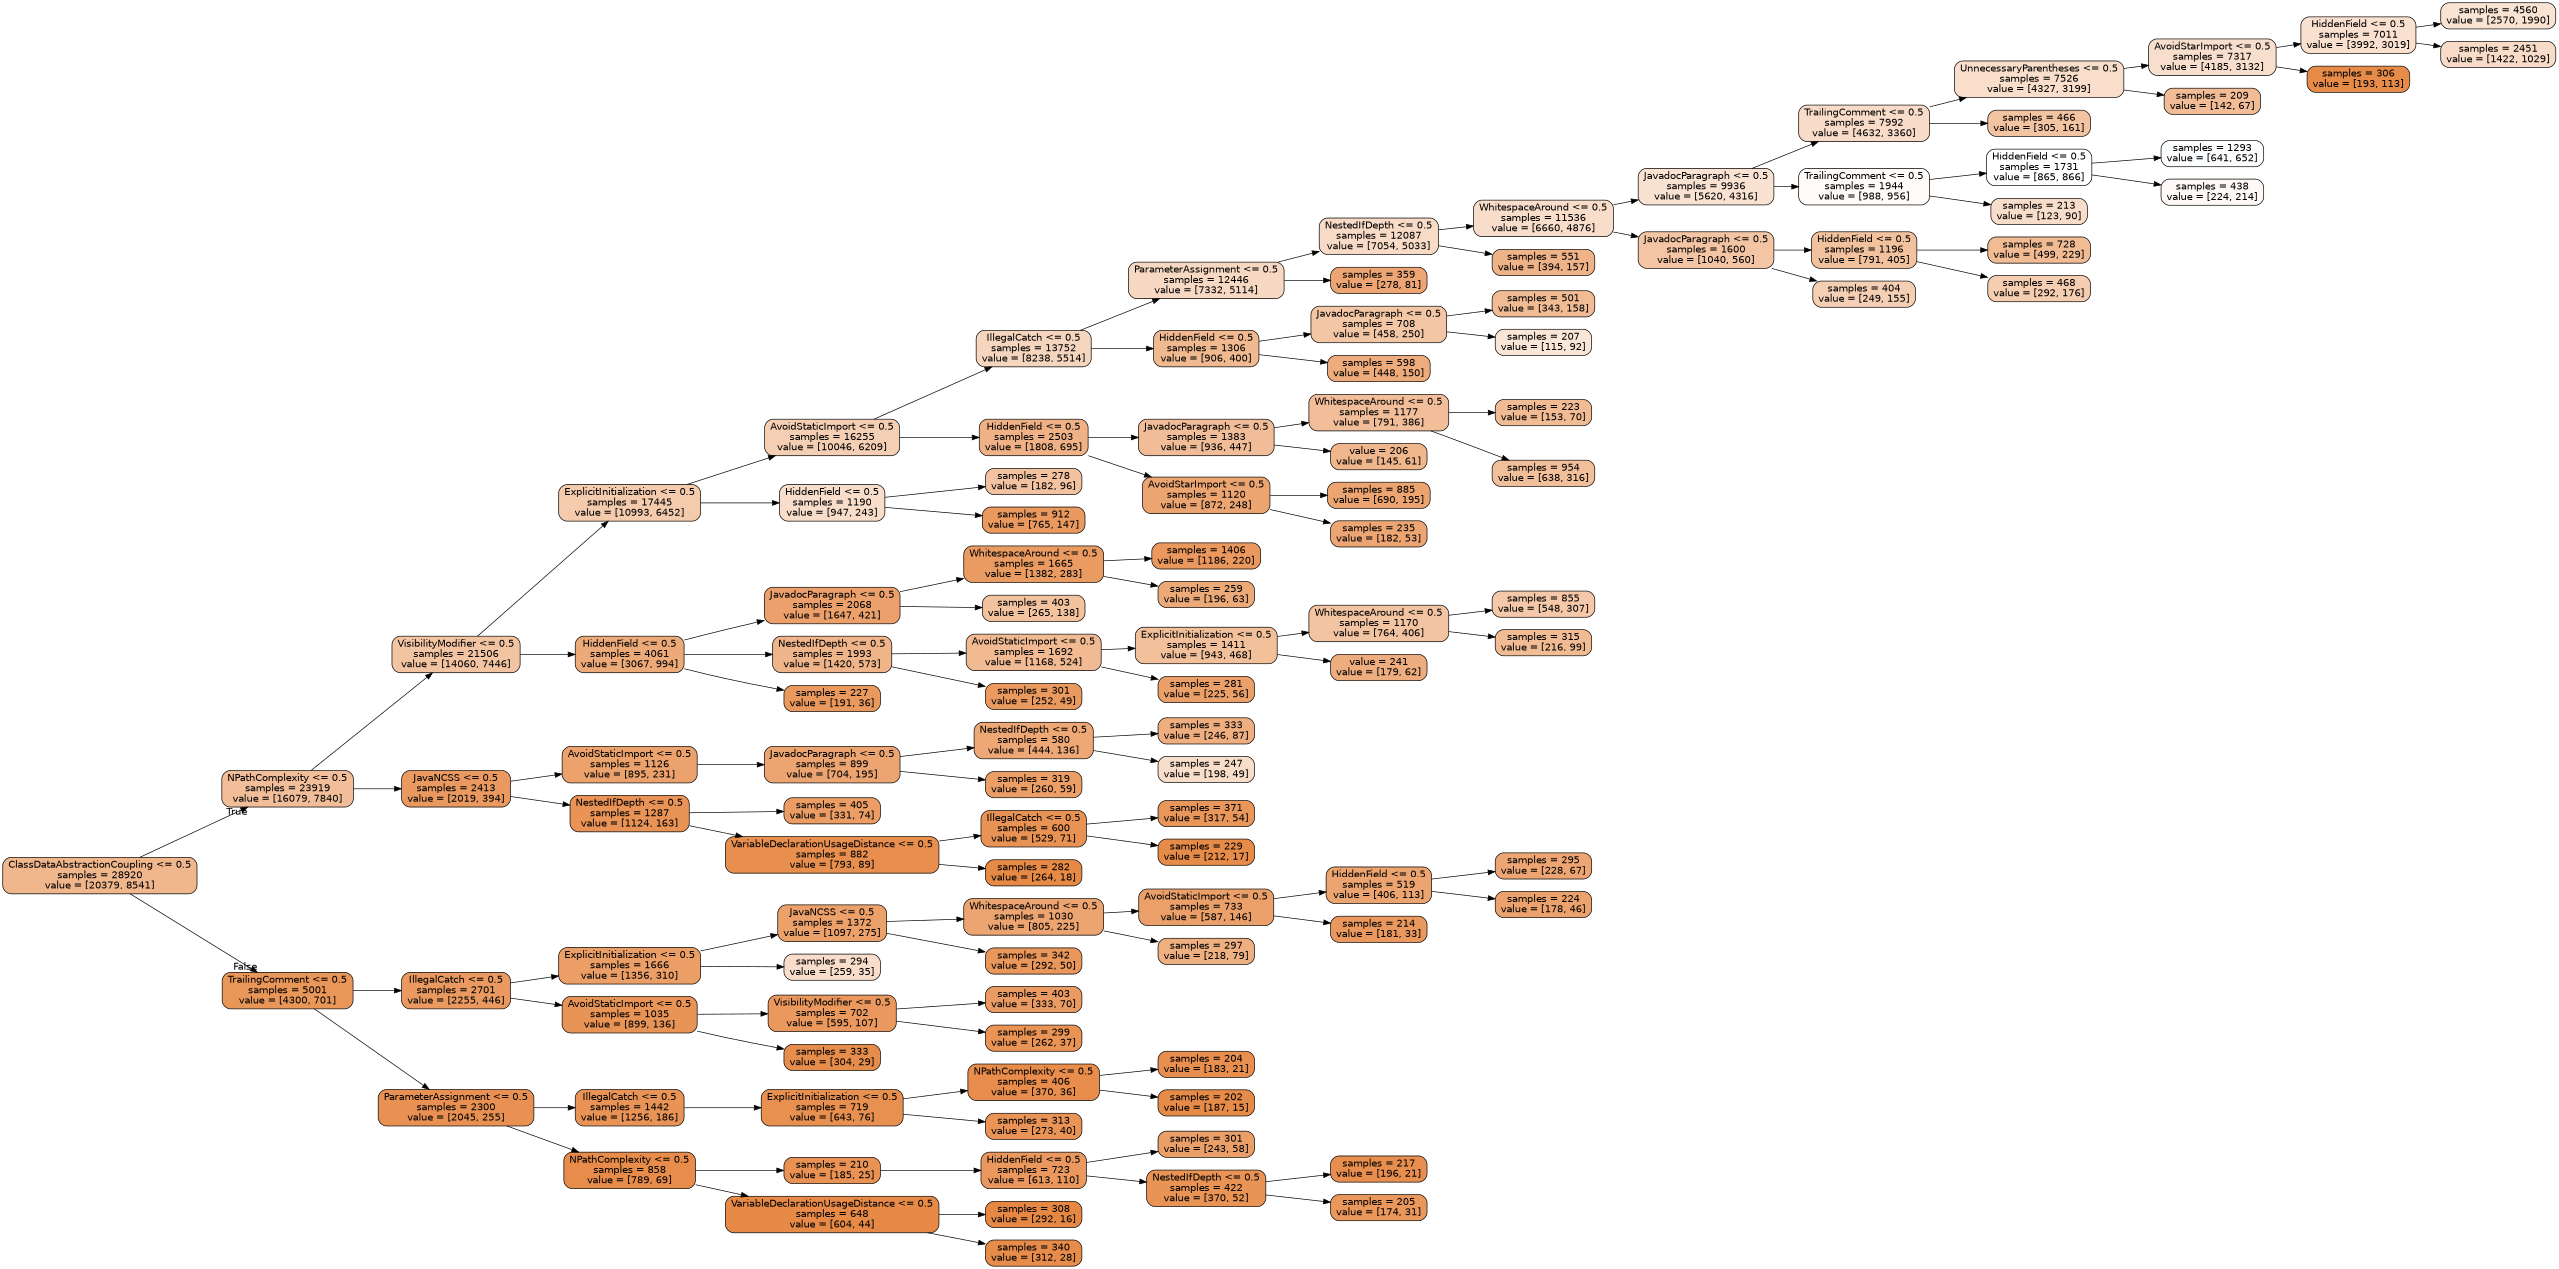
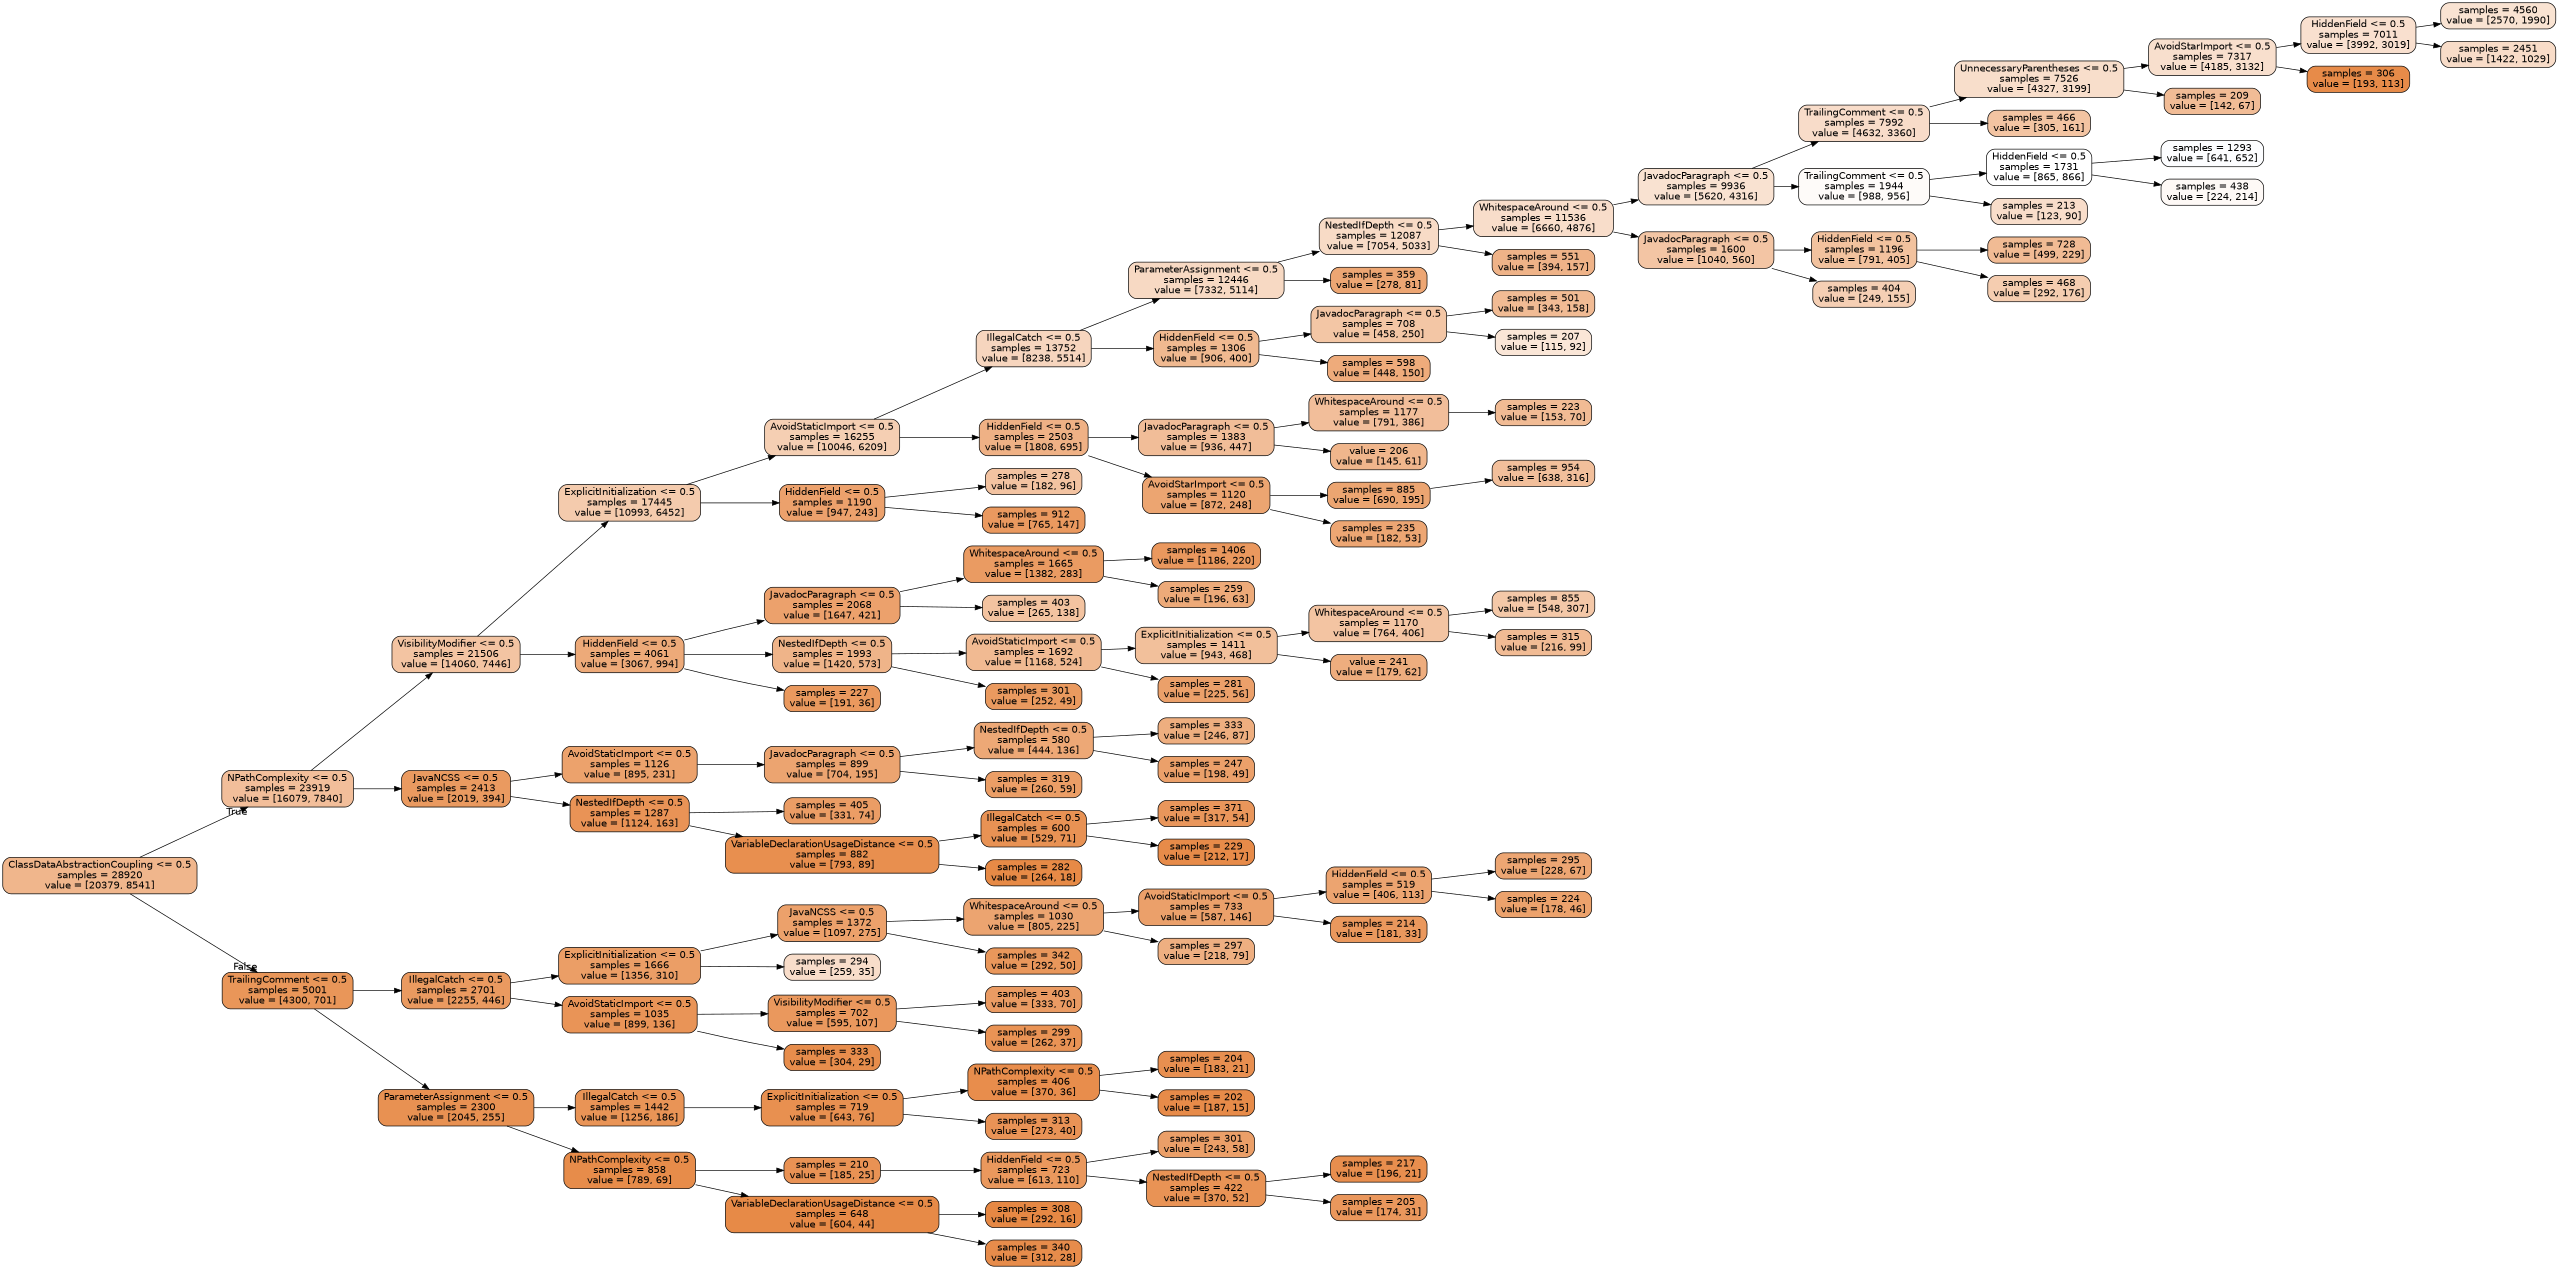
(1467, 444) -> (1458, 485)
(832, 503) -> (832, 503)
(1206, 769) -> (1206, 769)
